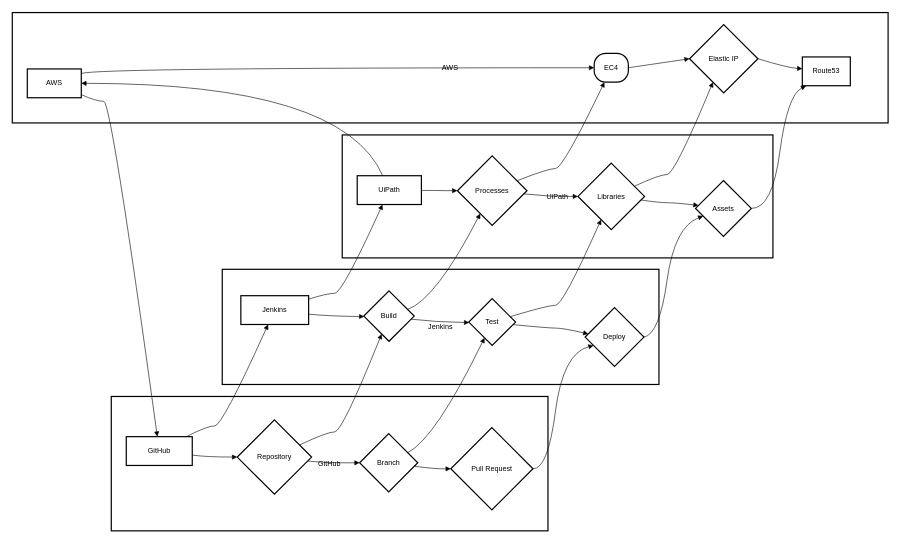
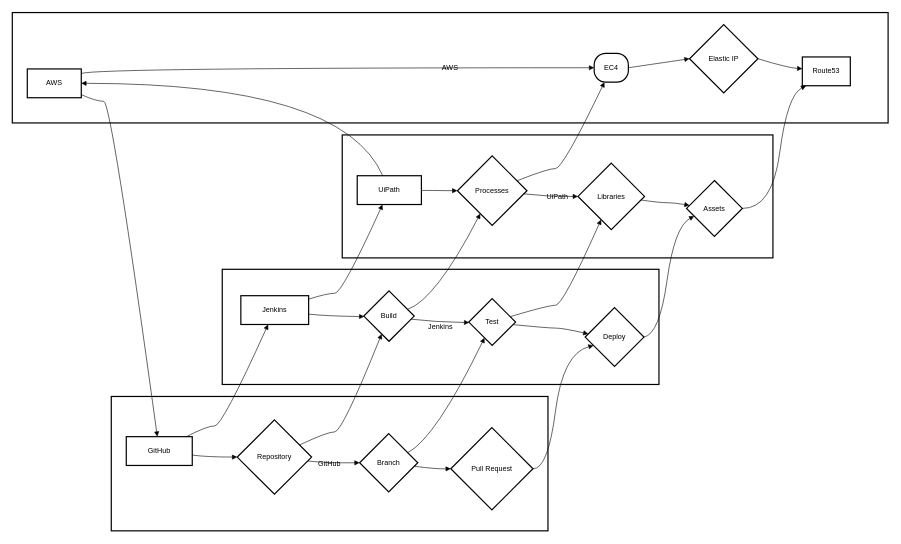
(699, 115) -> none
(724, 208) -> (715, 208)
